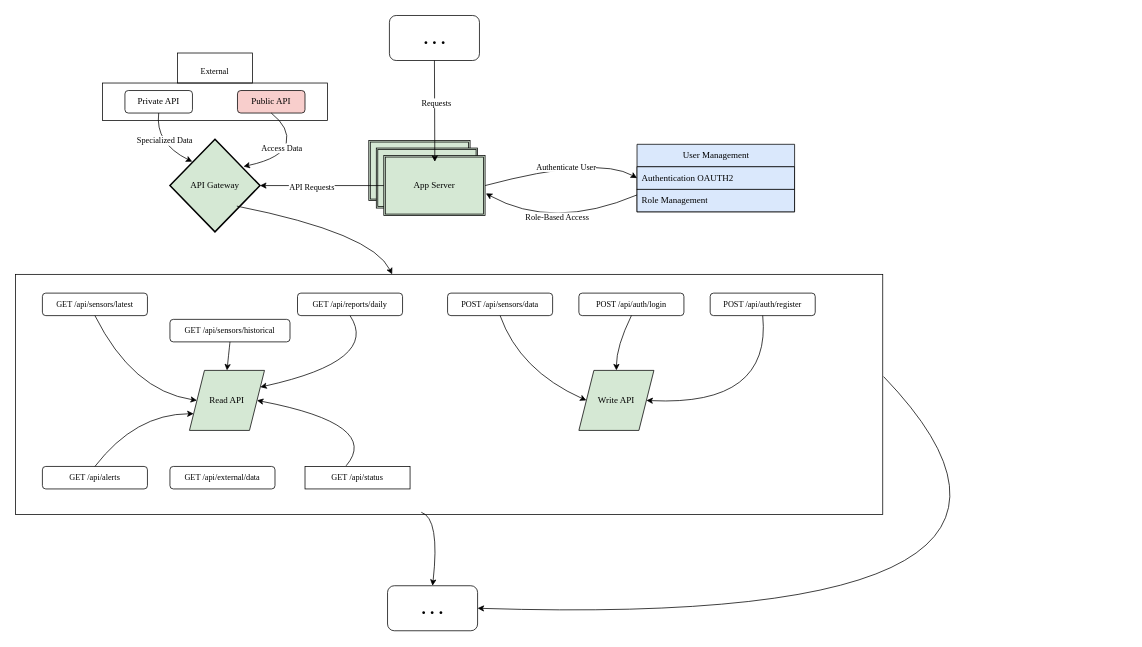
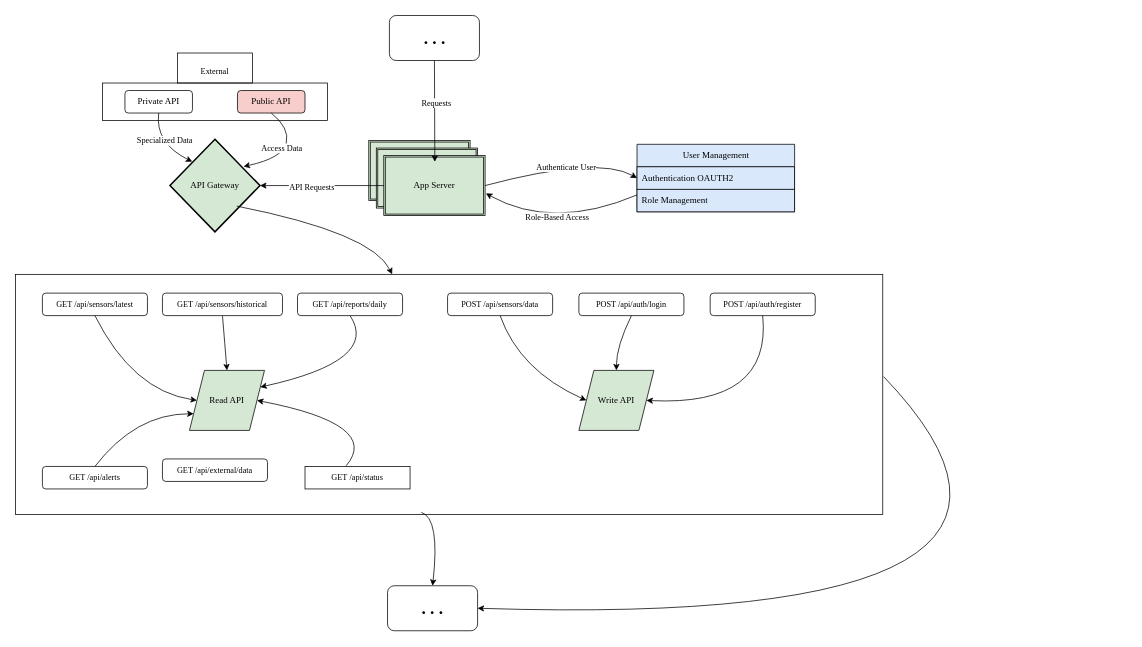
(230, 330) -> (222, 304)
(222, 477) -> (215, 470)
